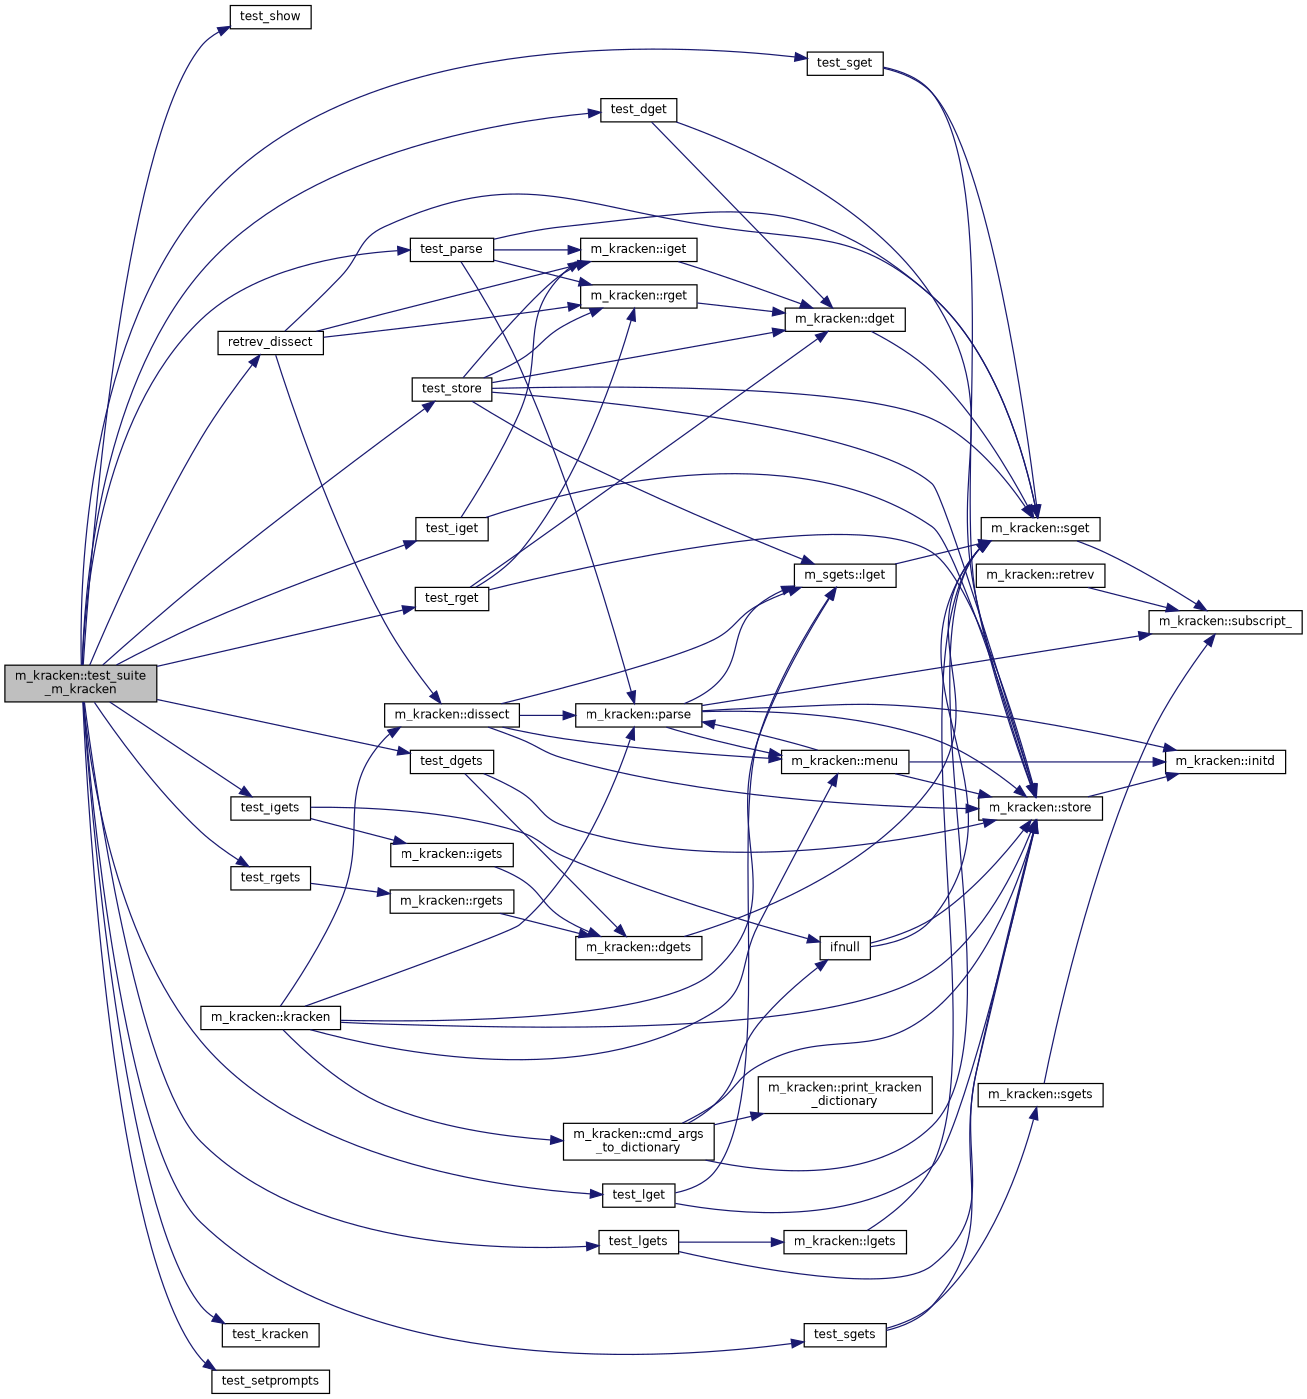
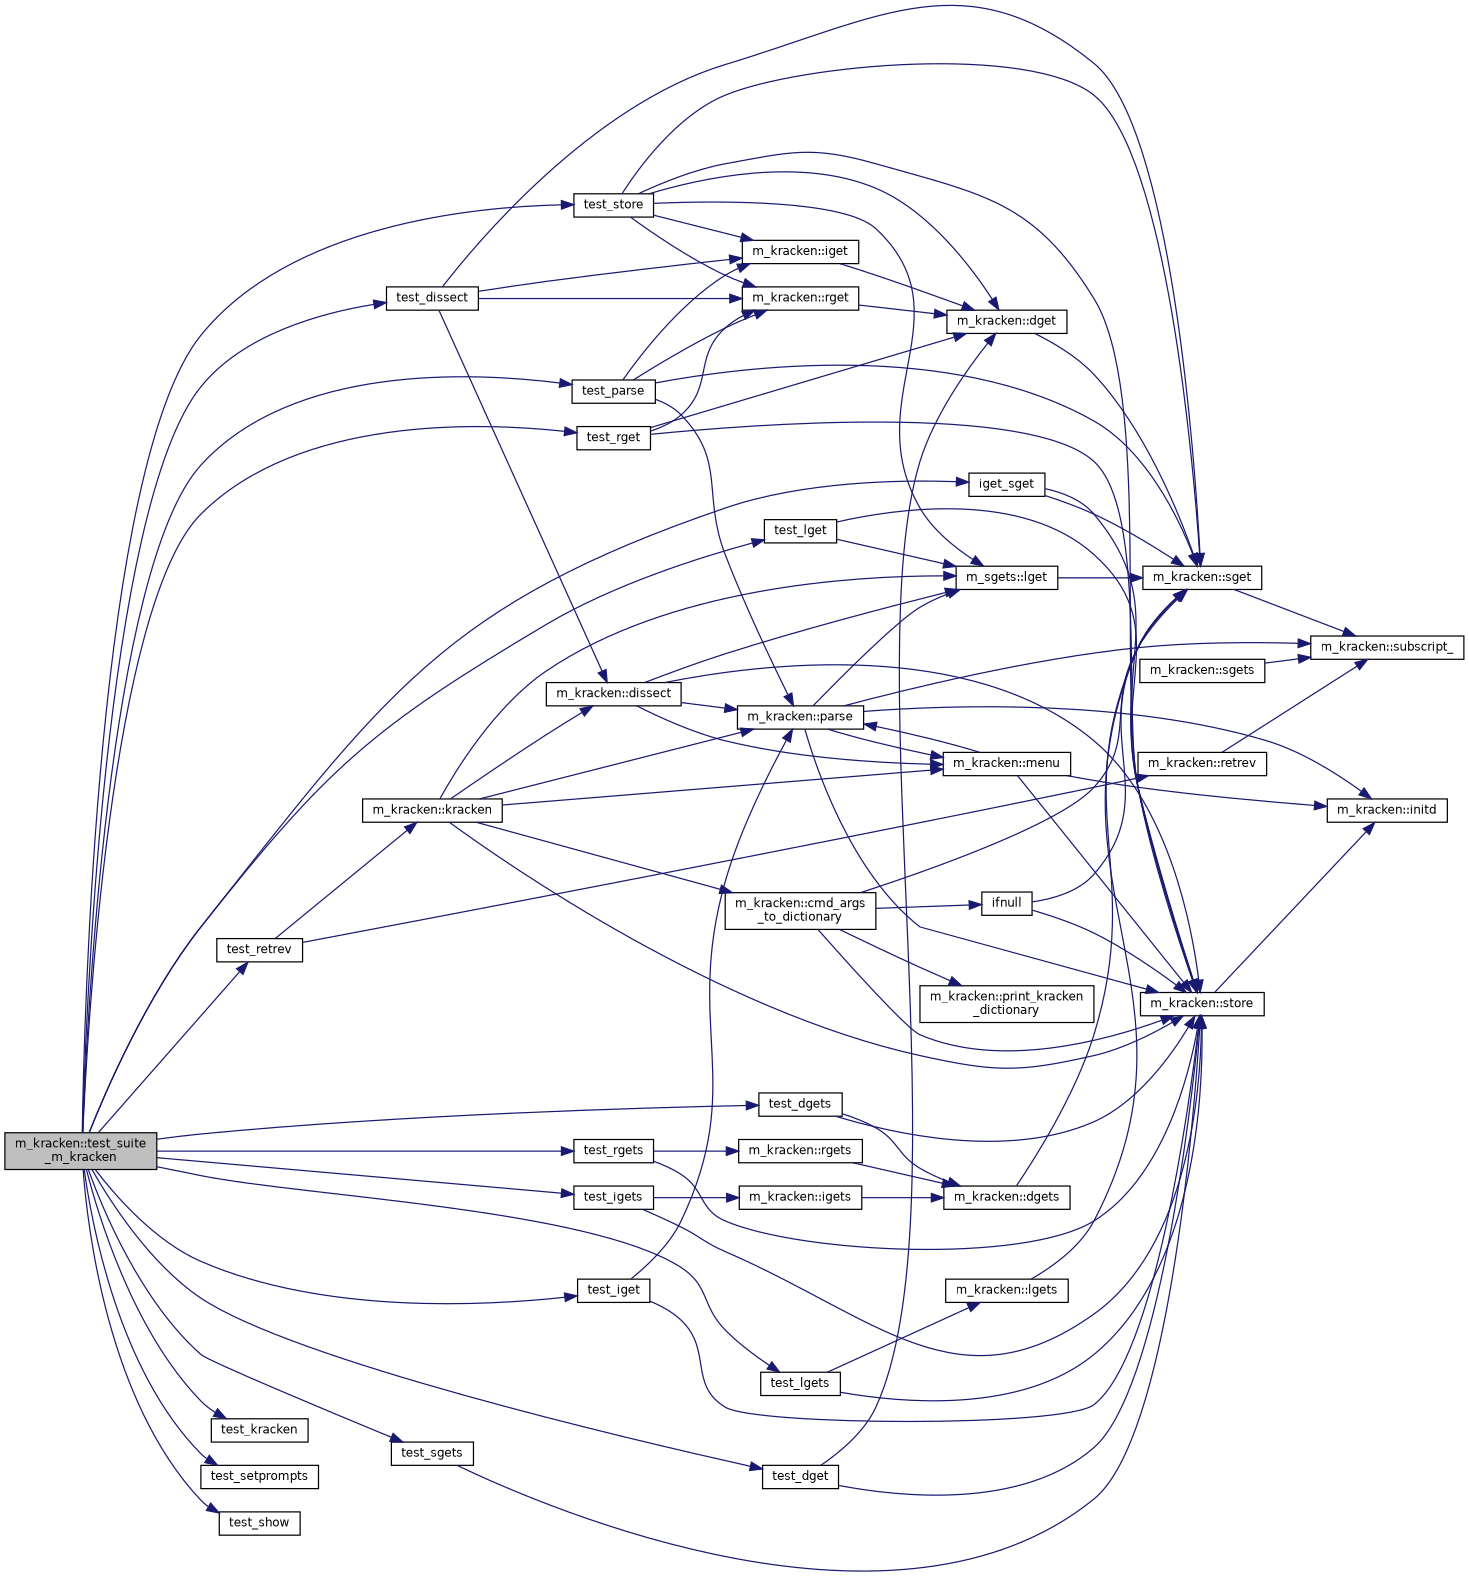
(845, 64) -> (1007, 485)
(271, 343) -> (432, 299)
(521, 408) -> (710, 1014)
(562, 855) -> (1014, 1351)
none -> (260, 950)
(983, 1242) -> none
none -> (975, 1248)
